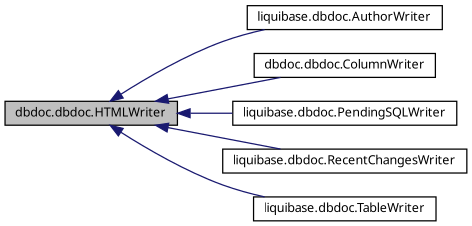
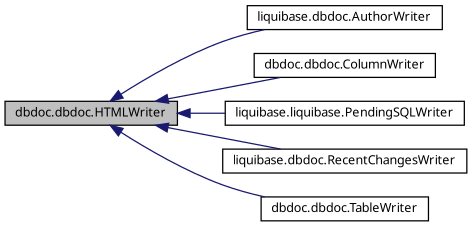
(345, 113) -> (345, 113)
(345, 209) -> (345, 209)
